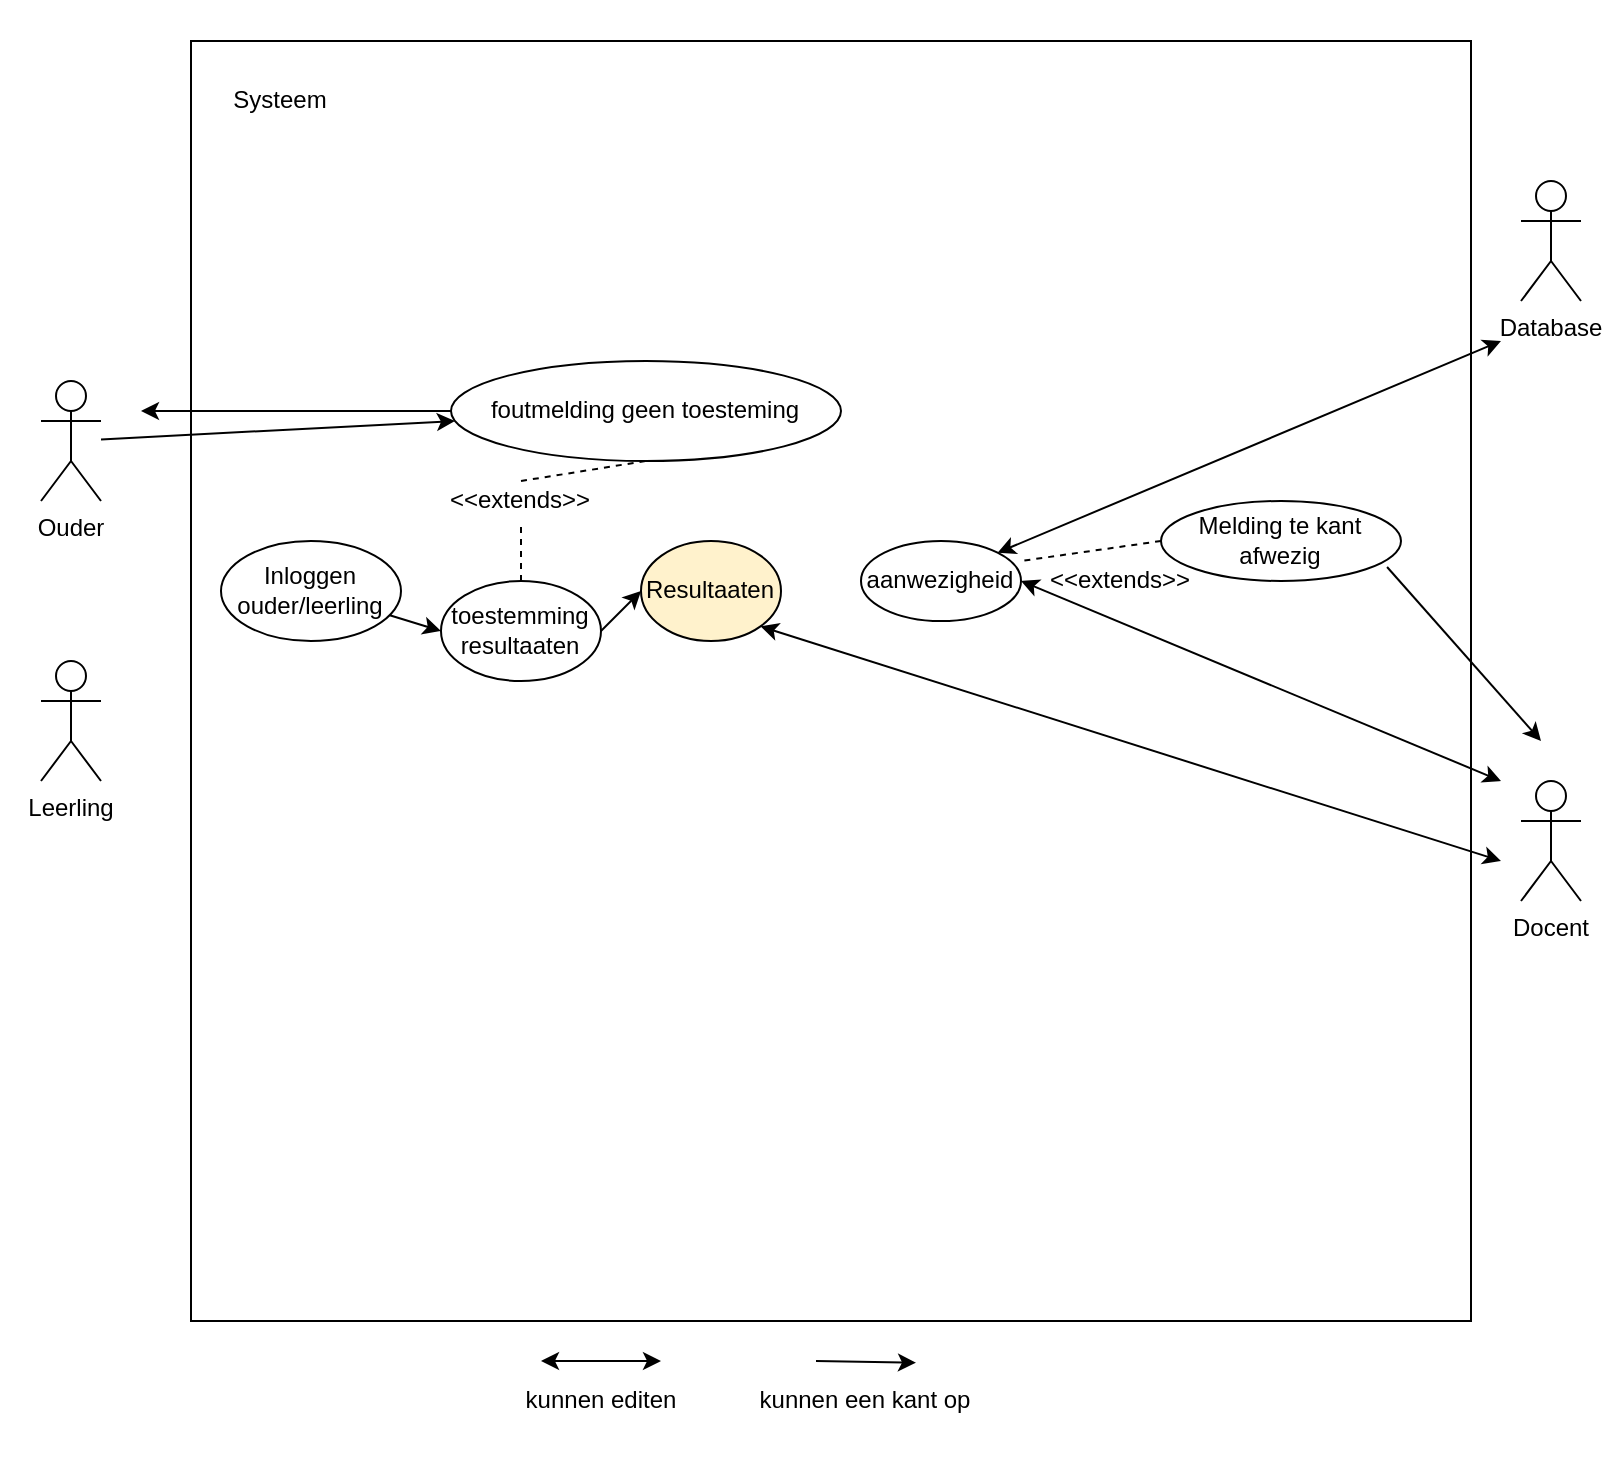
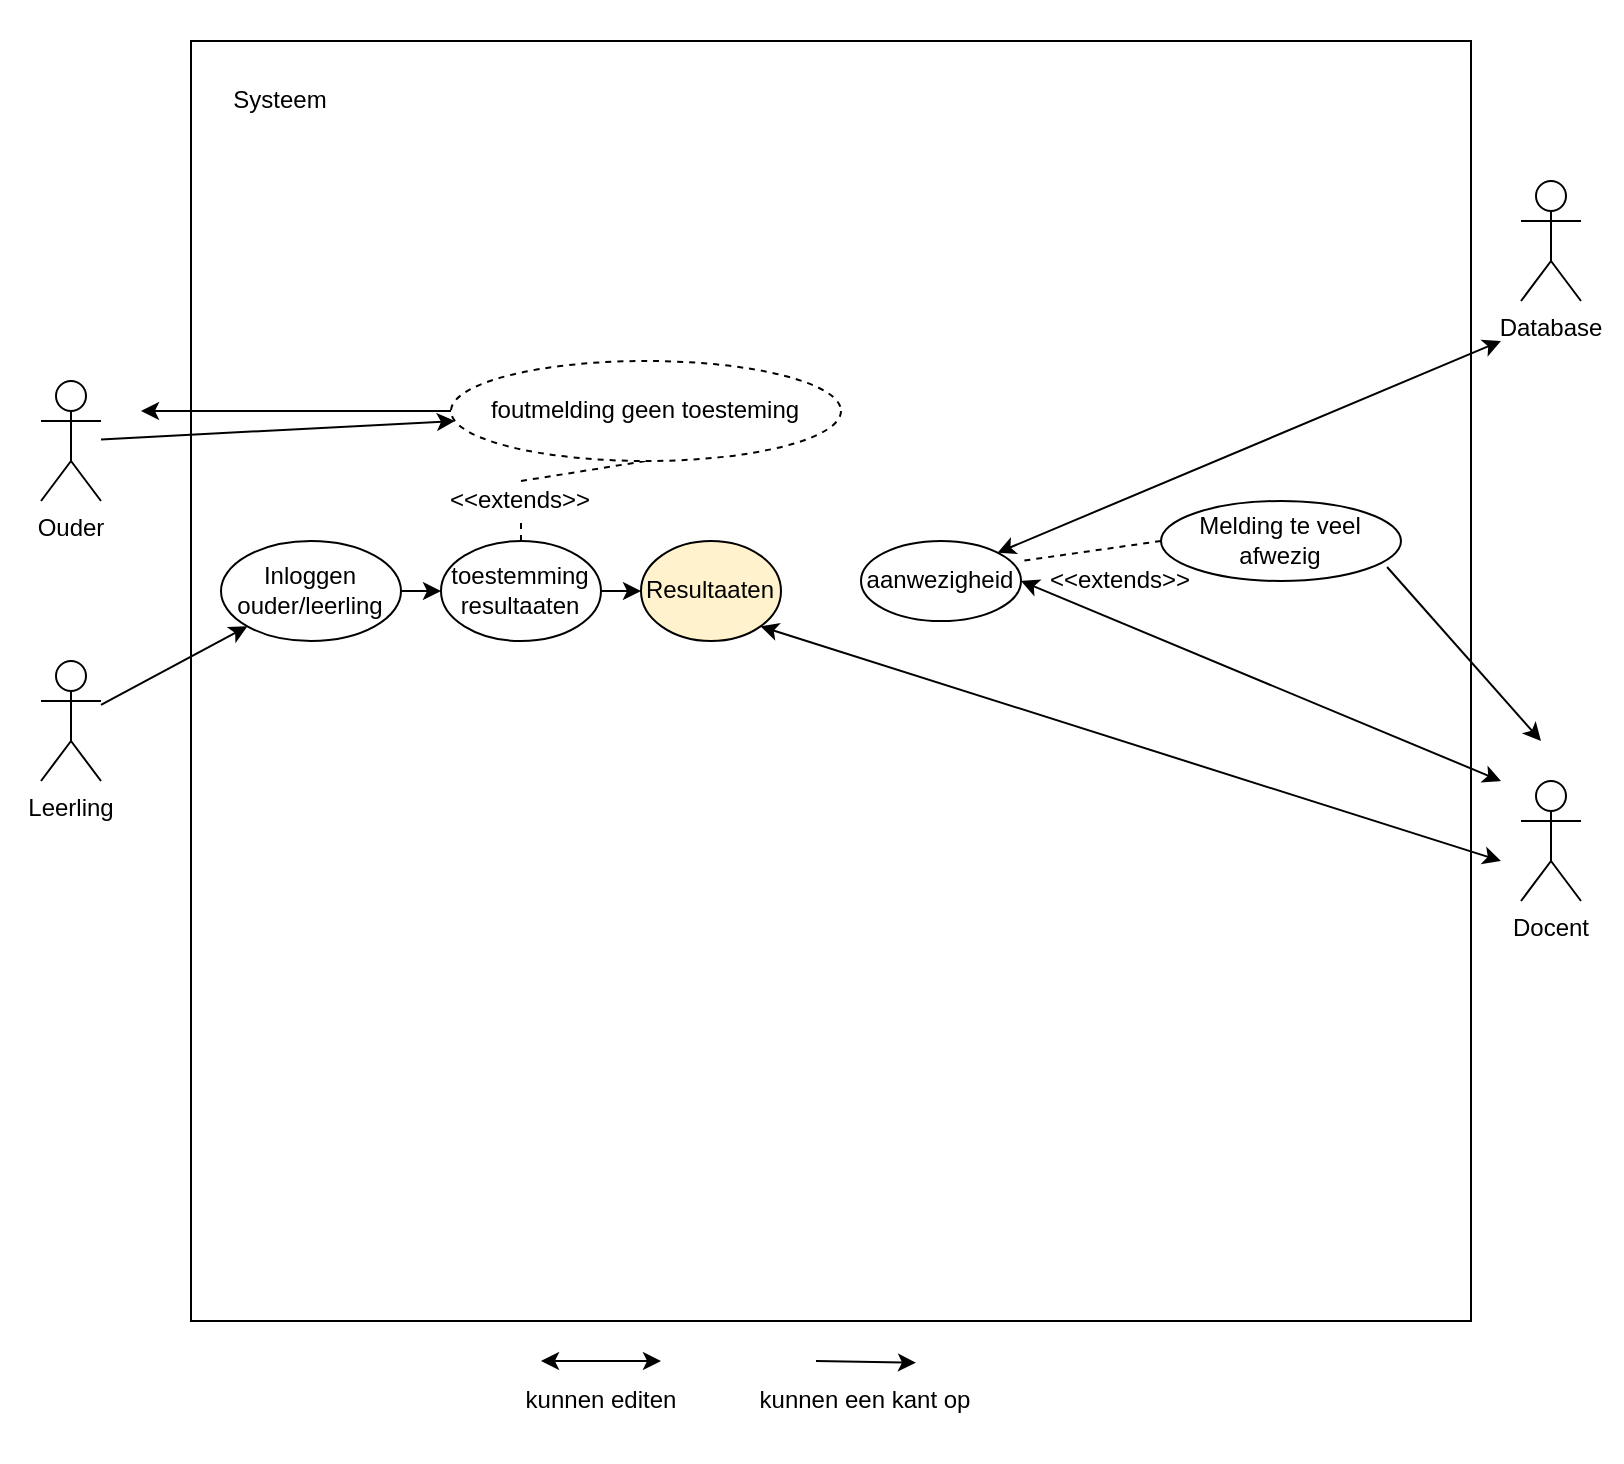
(646, 411) -> (646, 411)
(1281, 541) -> (1281, 541)
(521, 631) -> (521, 591)
none -> (169, 668)
